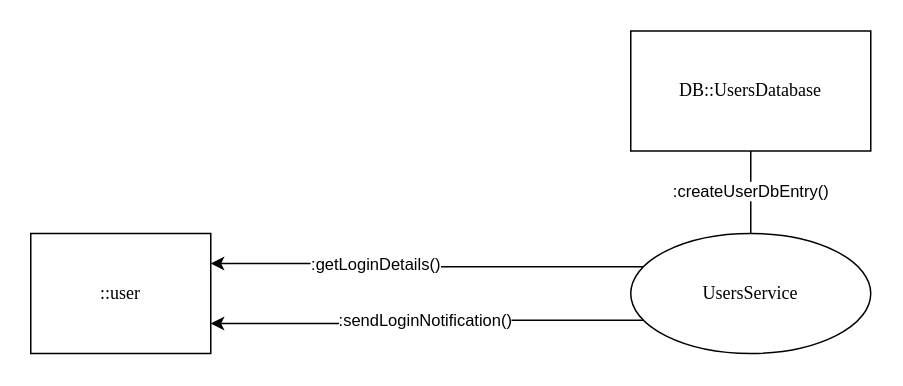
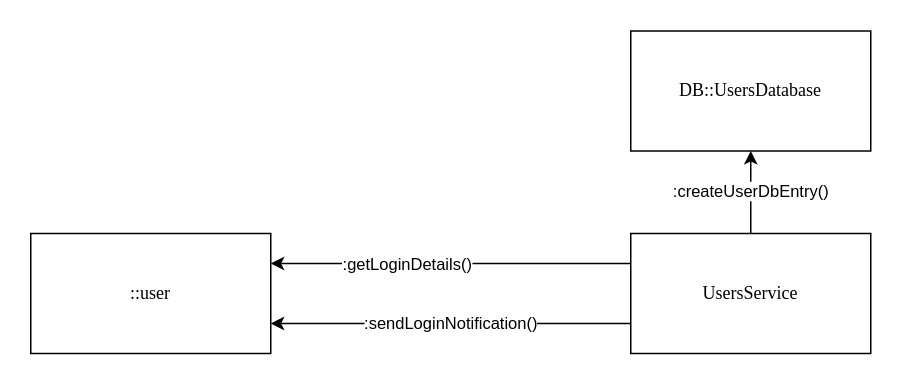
(751, 158) -> (751, 162)
(121, 293) -> (151, 293)
(751, 293) -> (751, 293)
